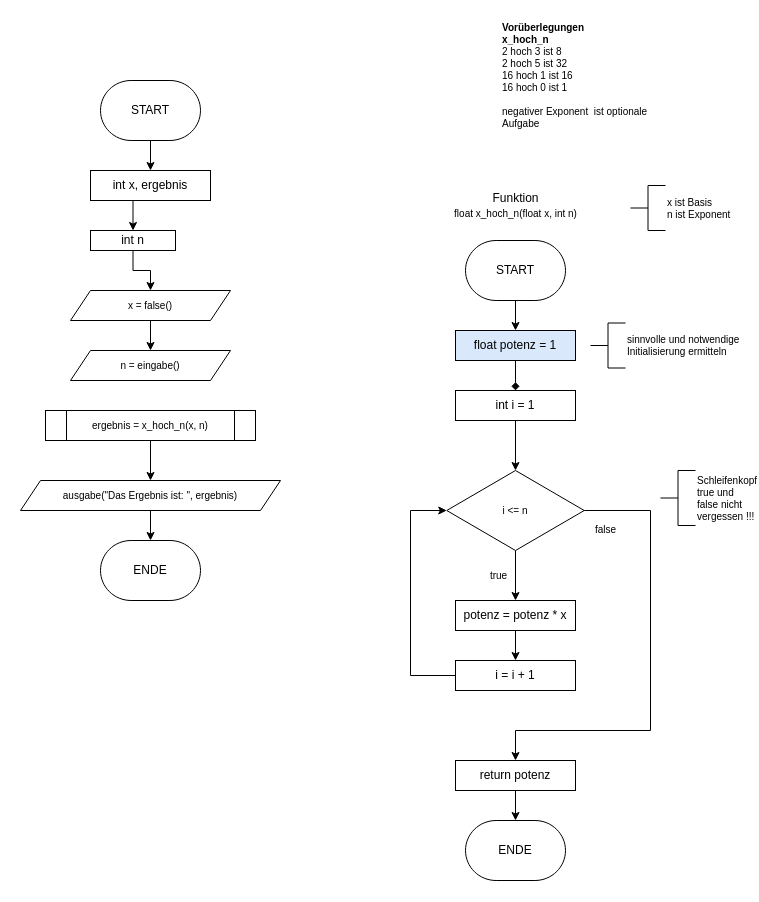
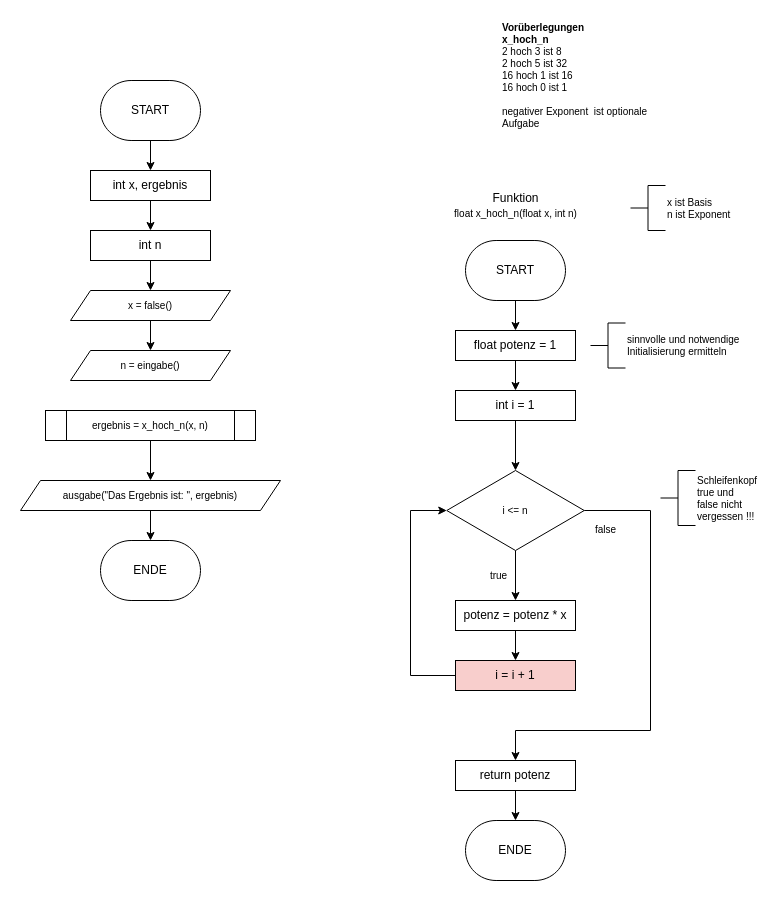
(133, 241) -> (151, 246)
(516, 346) -> (516, 346)
(516, 381) -> (516, 382)
(516, 676) -> (516, 676)
